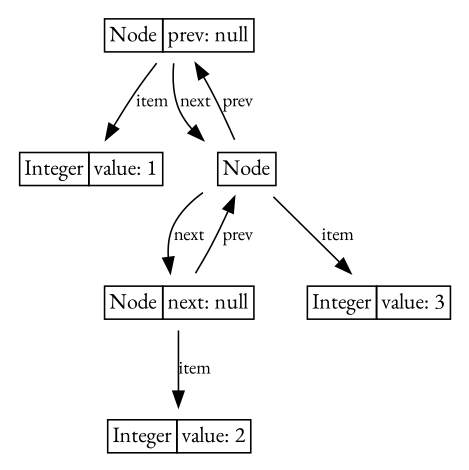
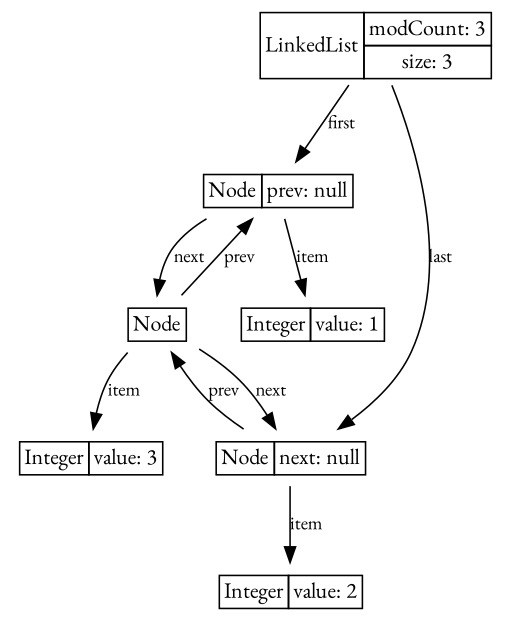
none -> (375, 46)
